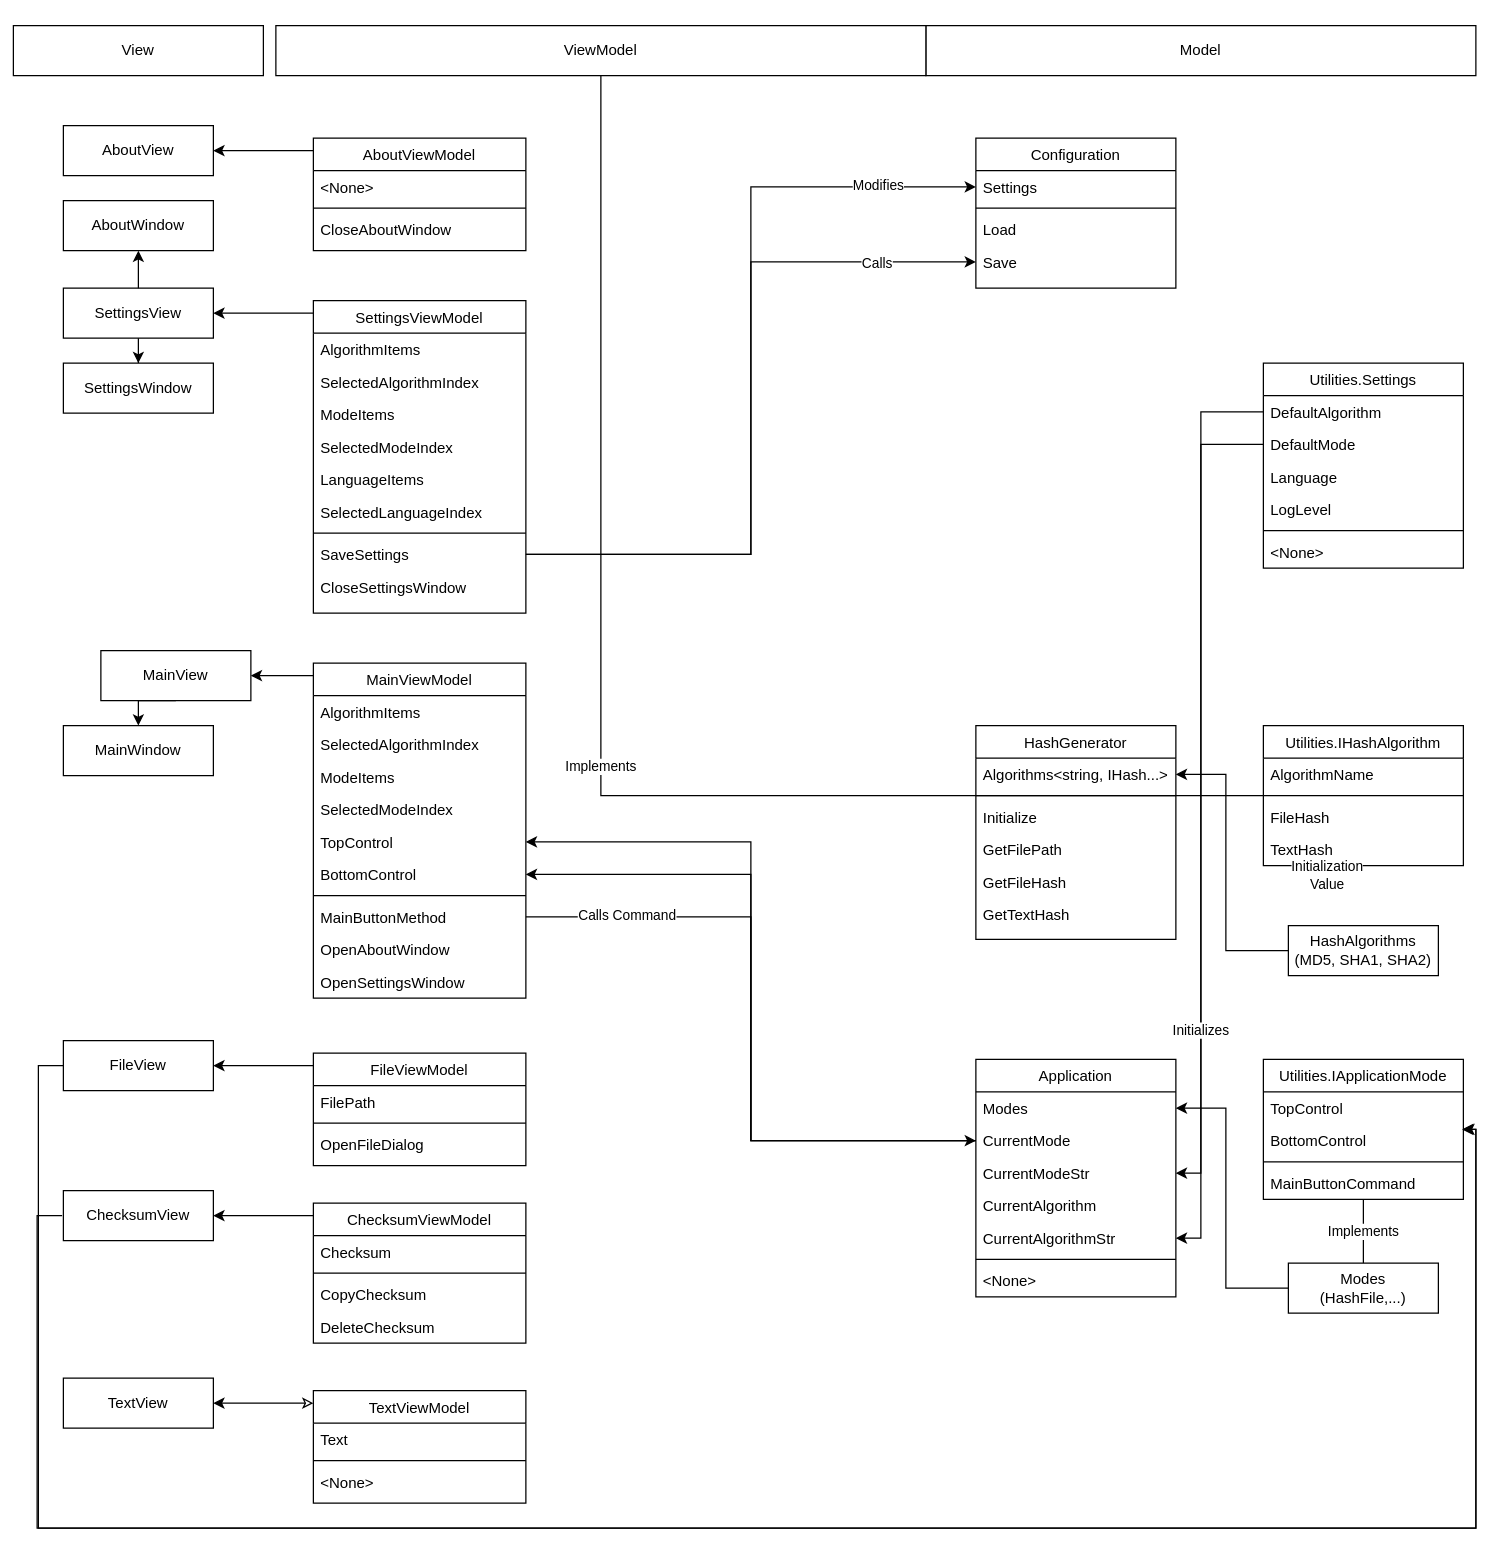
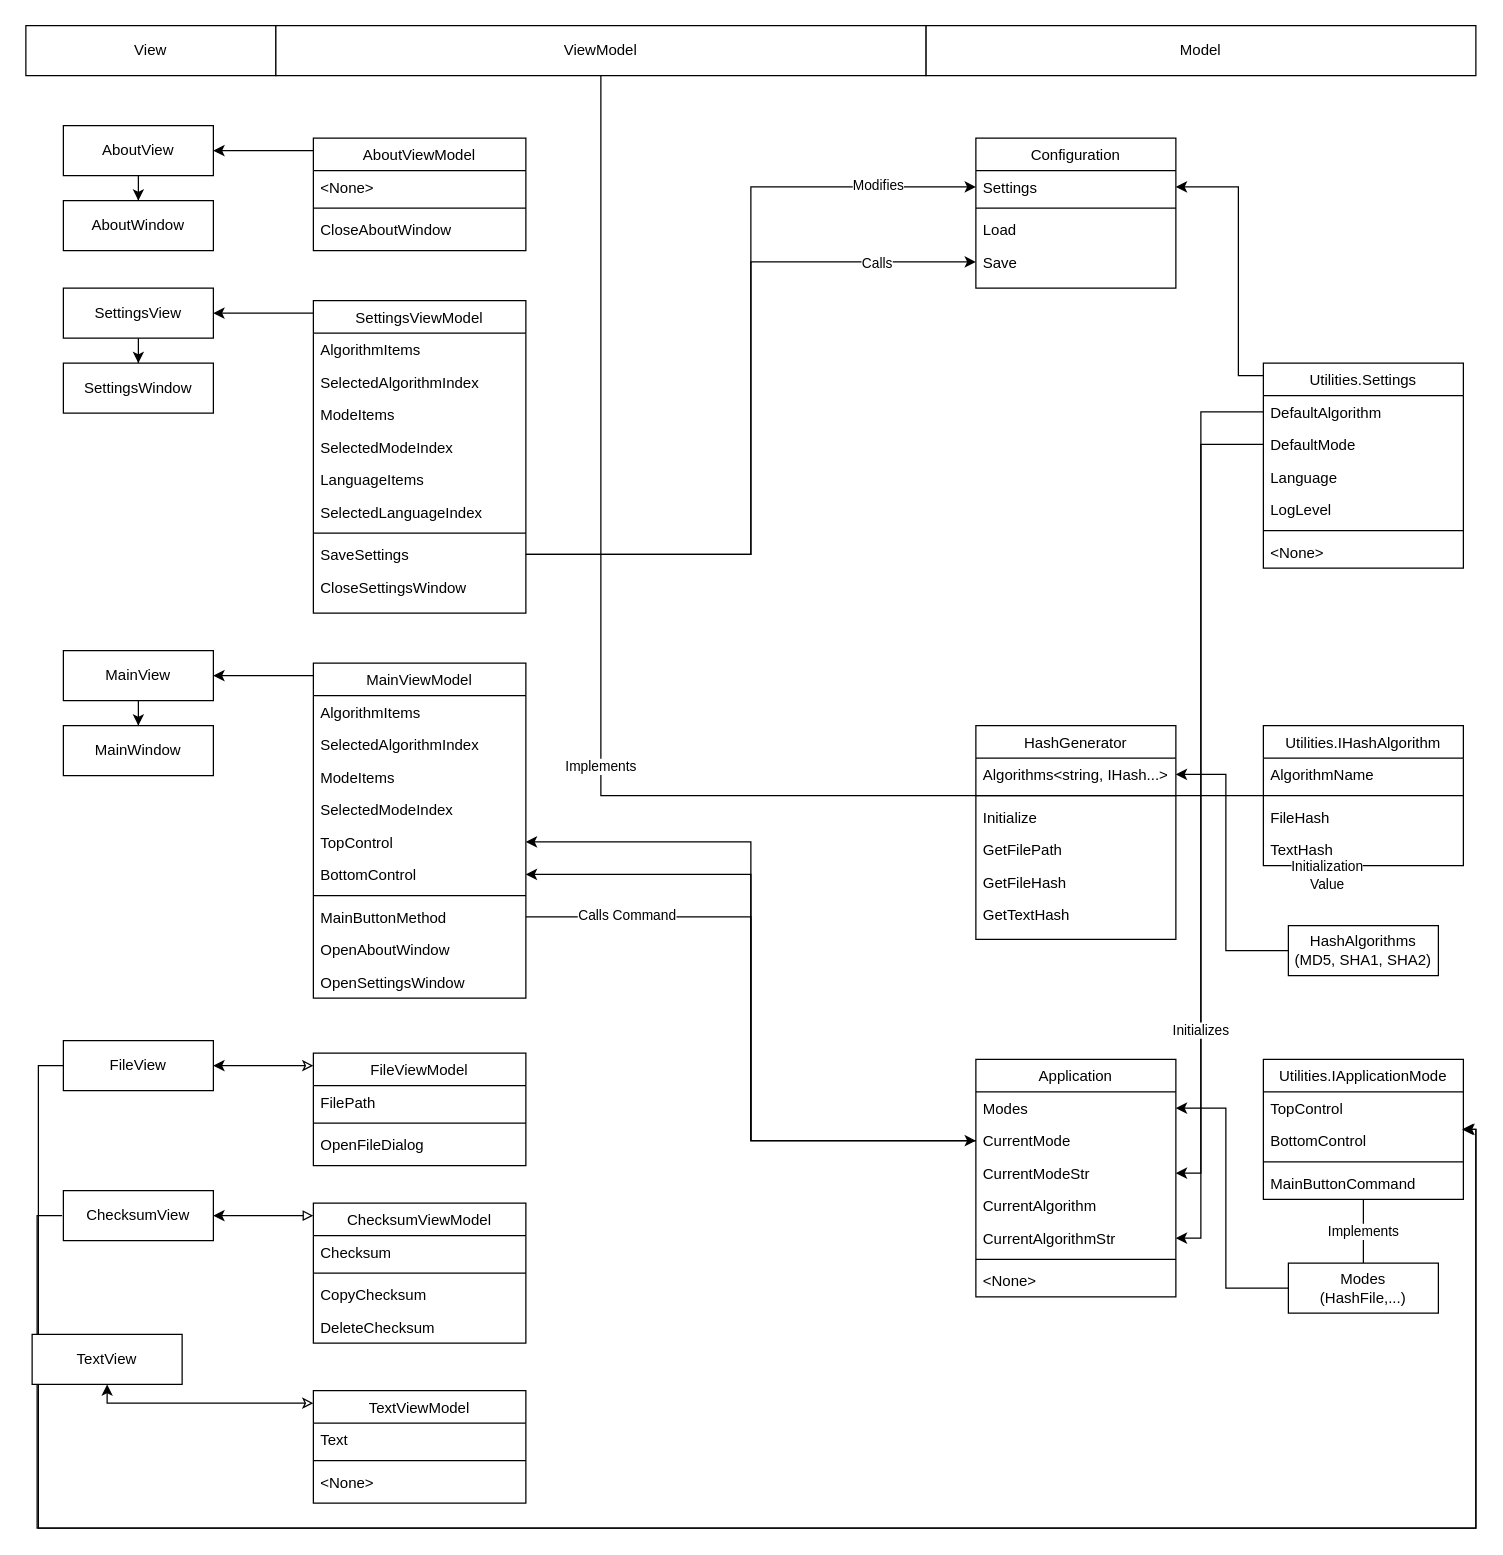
(138, 51) -> (151, 51)
(138, 265) -> (138, 192)
none -> (1238, 267)
(176, 676) -> (138, 676)
(306, 1066) -> (303, 1066)
(306, 1216) -> (302, 1216)
(138, 1403) -> (107, 1359)
